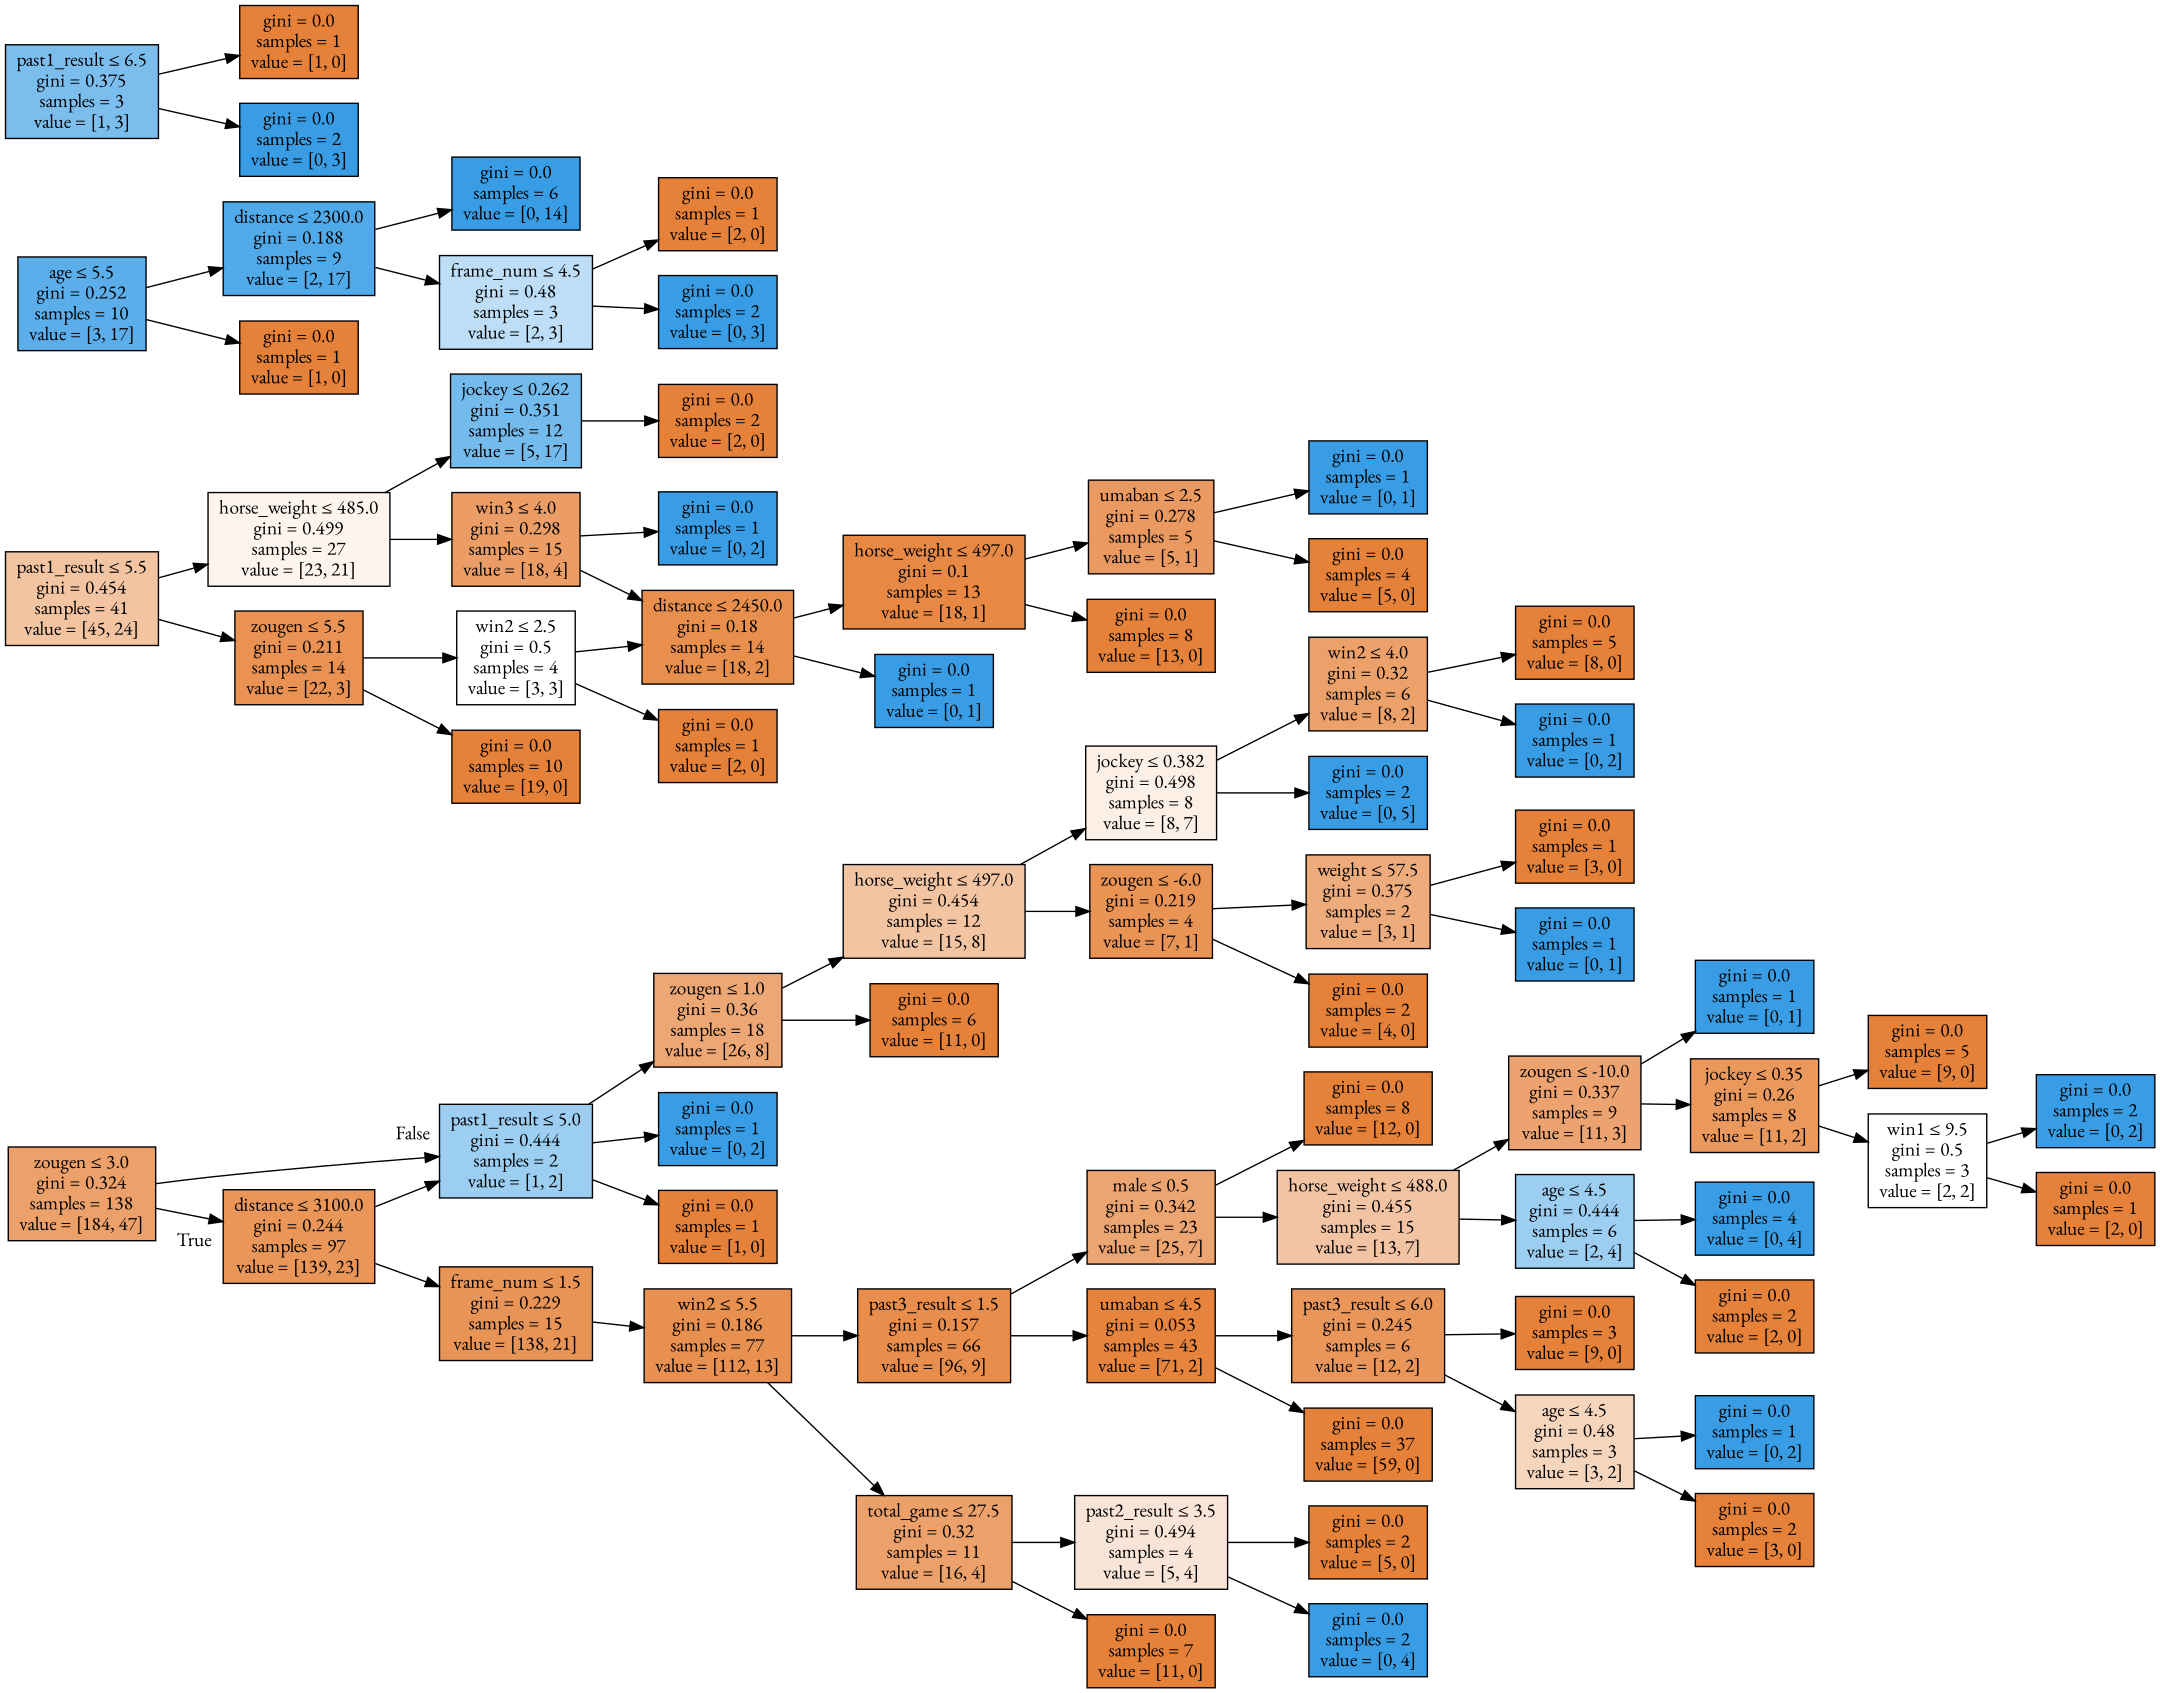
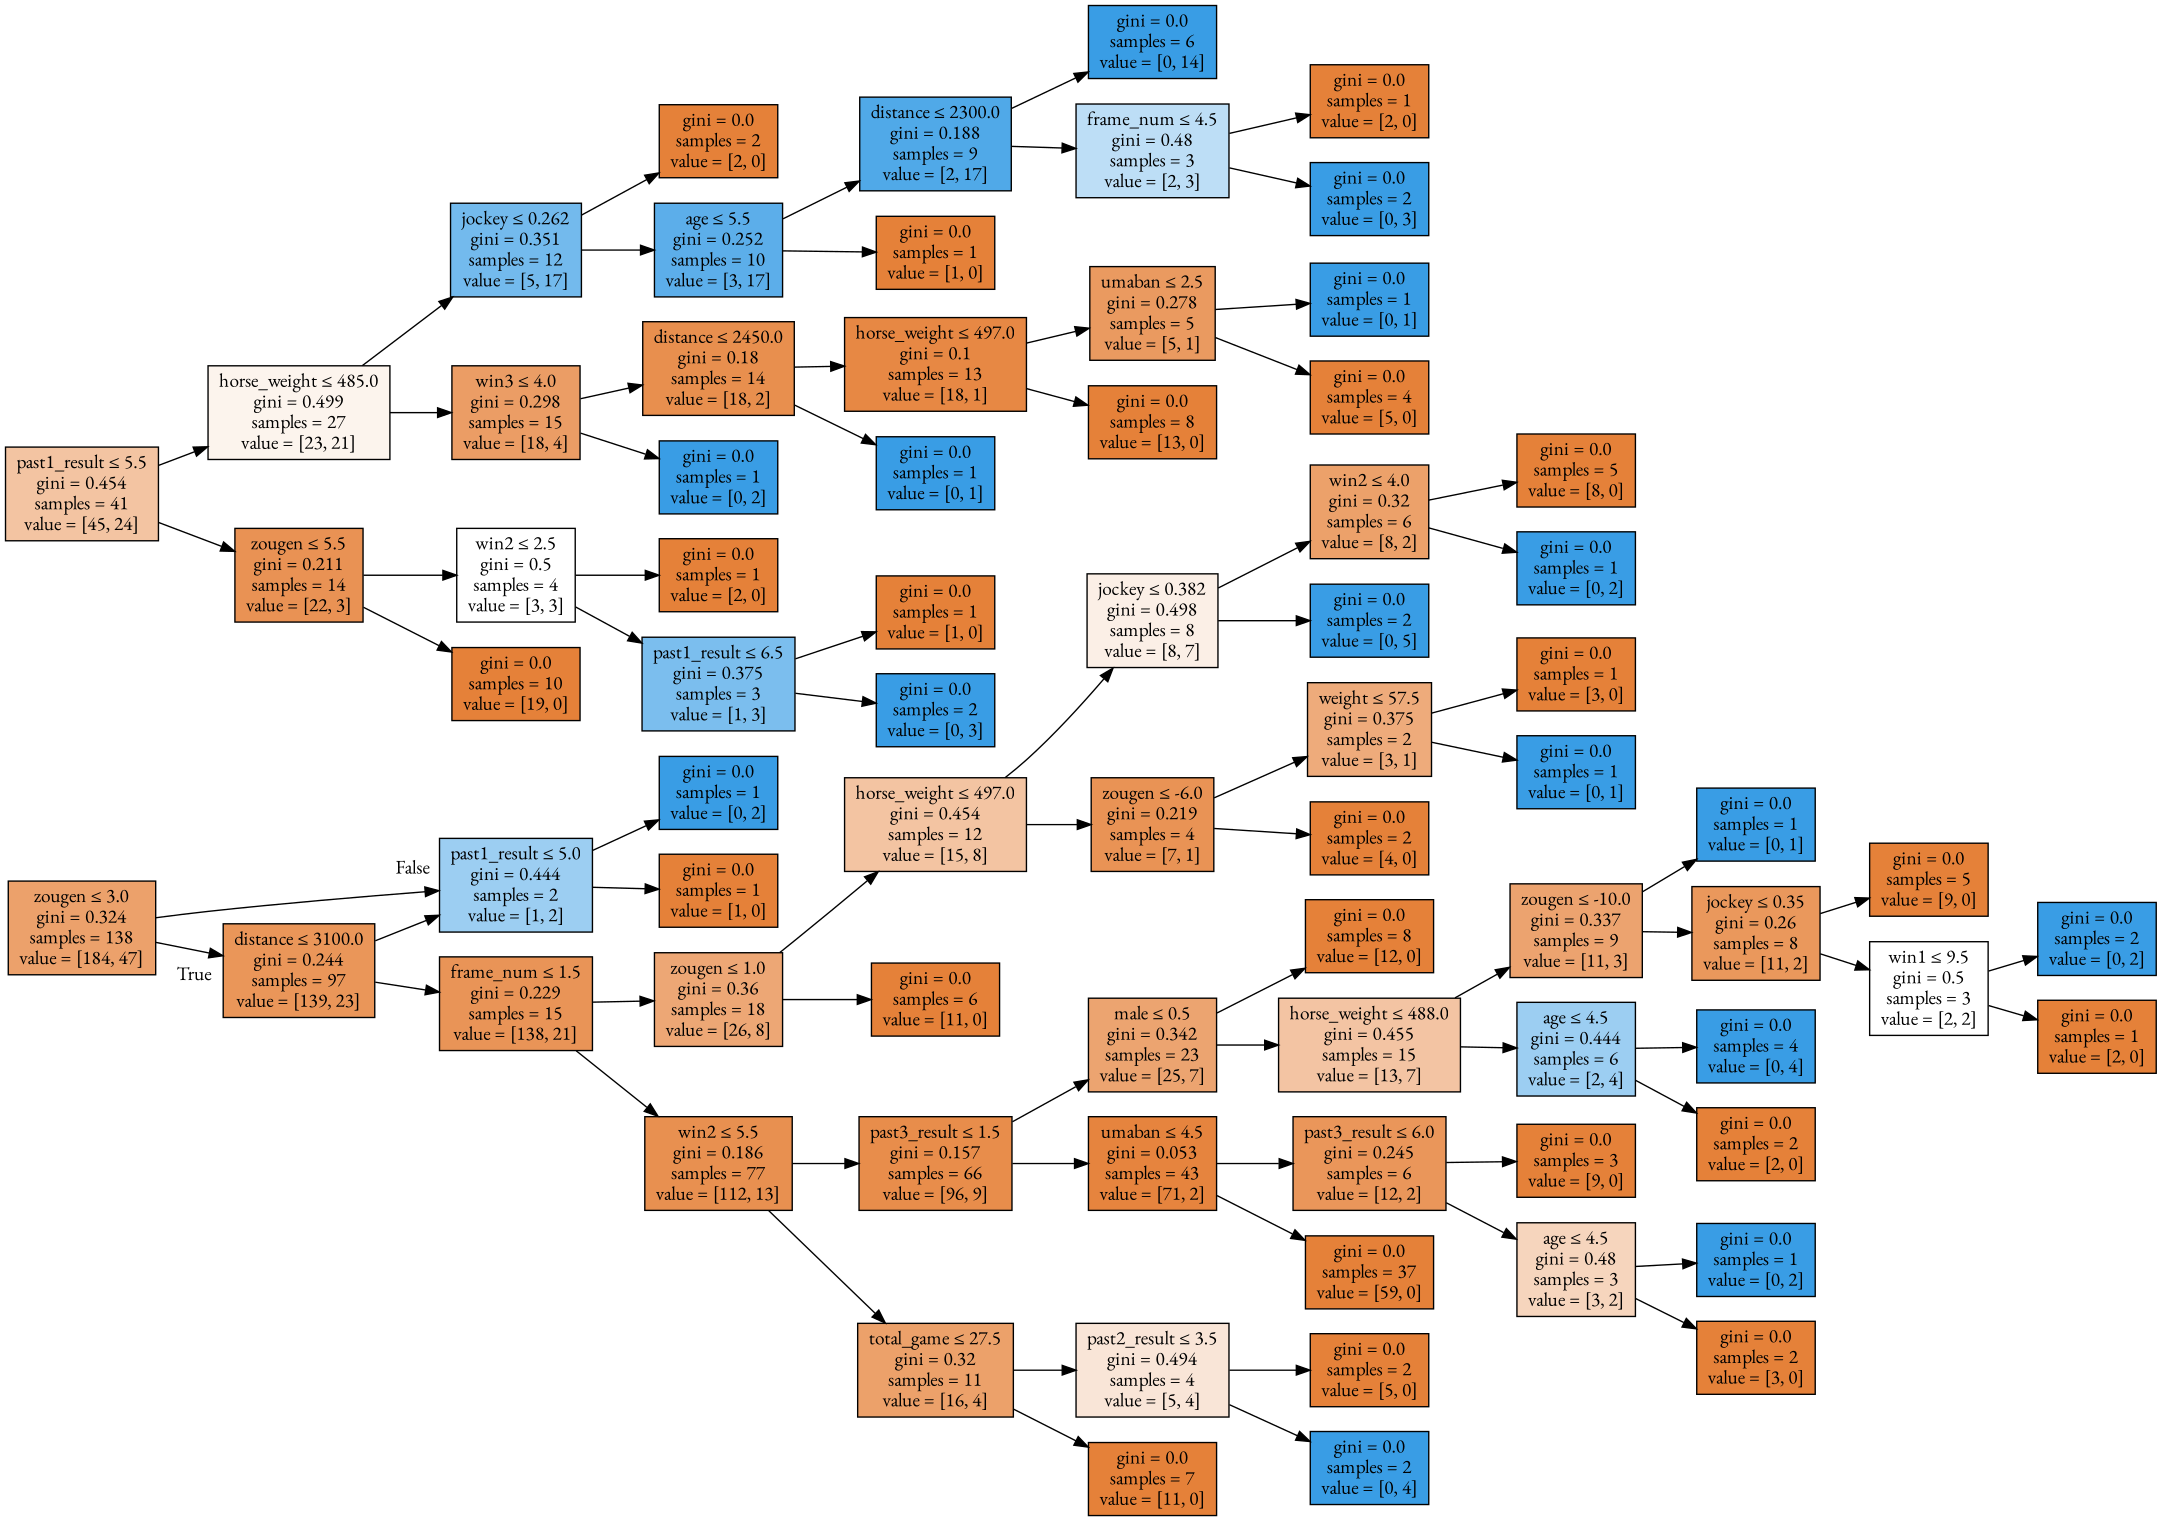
none -> (611, 250)
(602, 649) -> (603, 622)
(615, 1087) -> (616, 1002)
